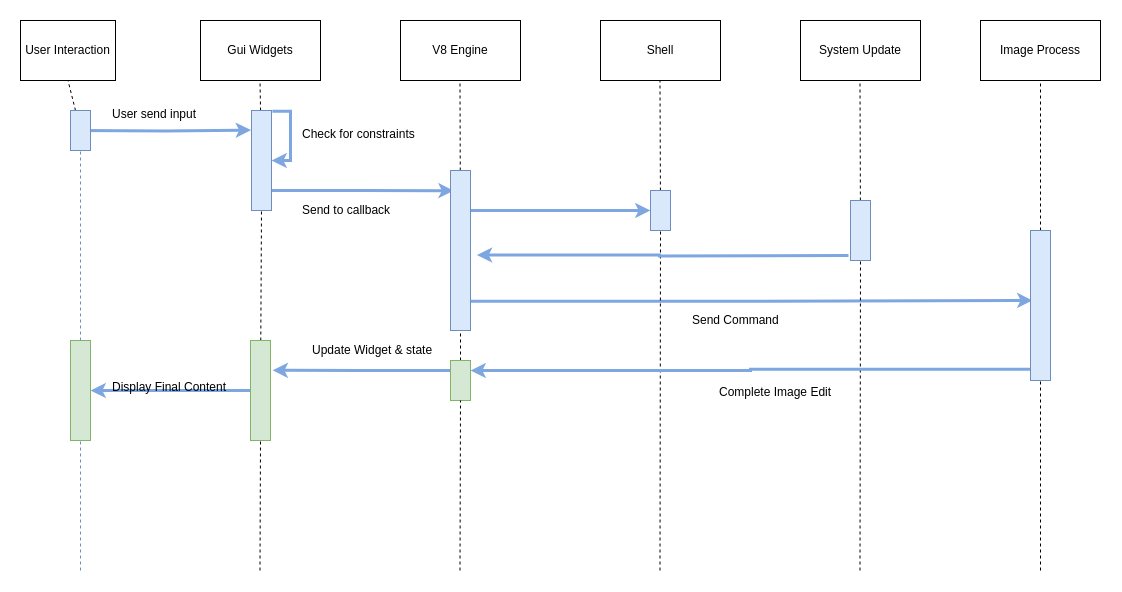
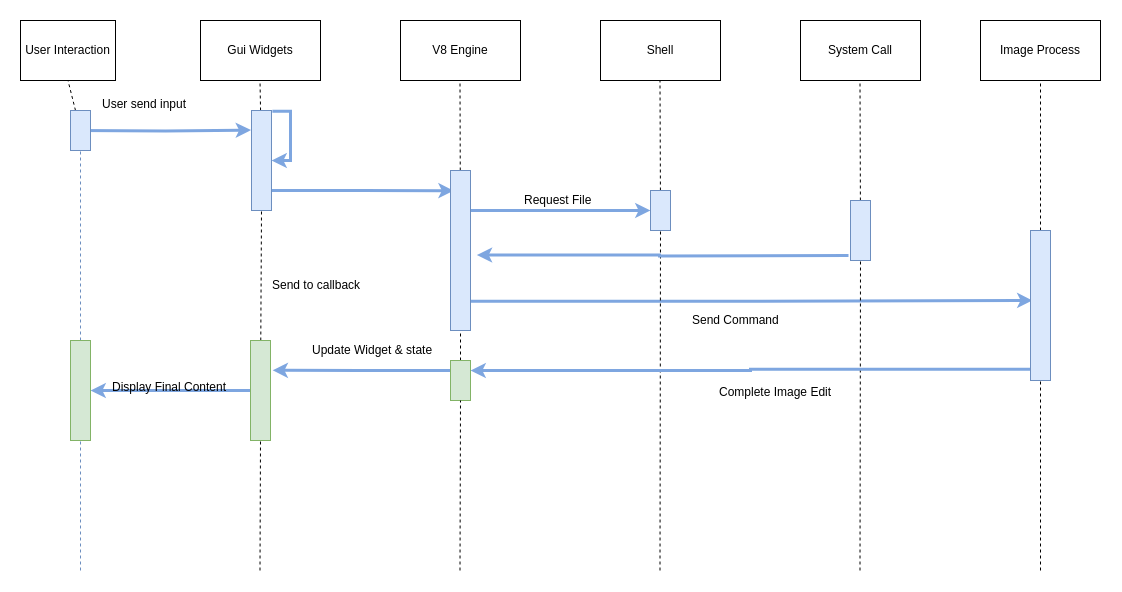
(861, 51) -> (861, 51)
(161, 115) -> (151, 105)
(366, 135) -> none
none -> (563, 201)
(351, 211) -> (321, 286)
